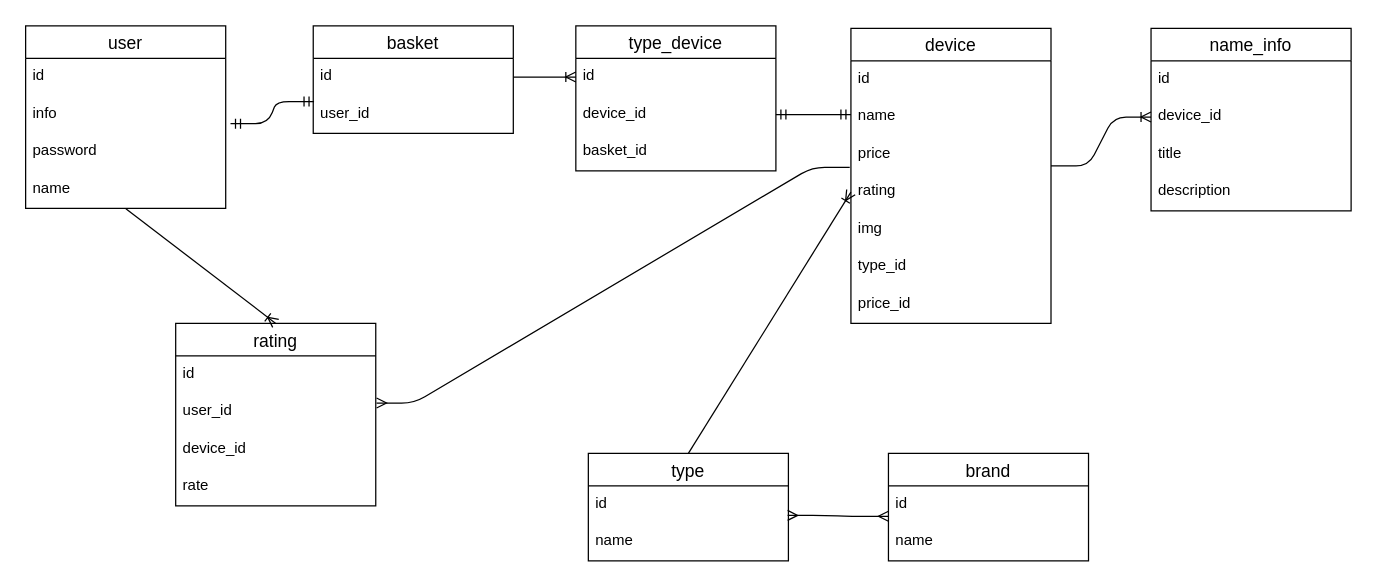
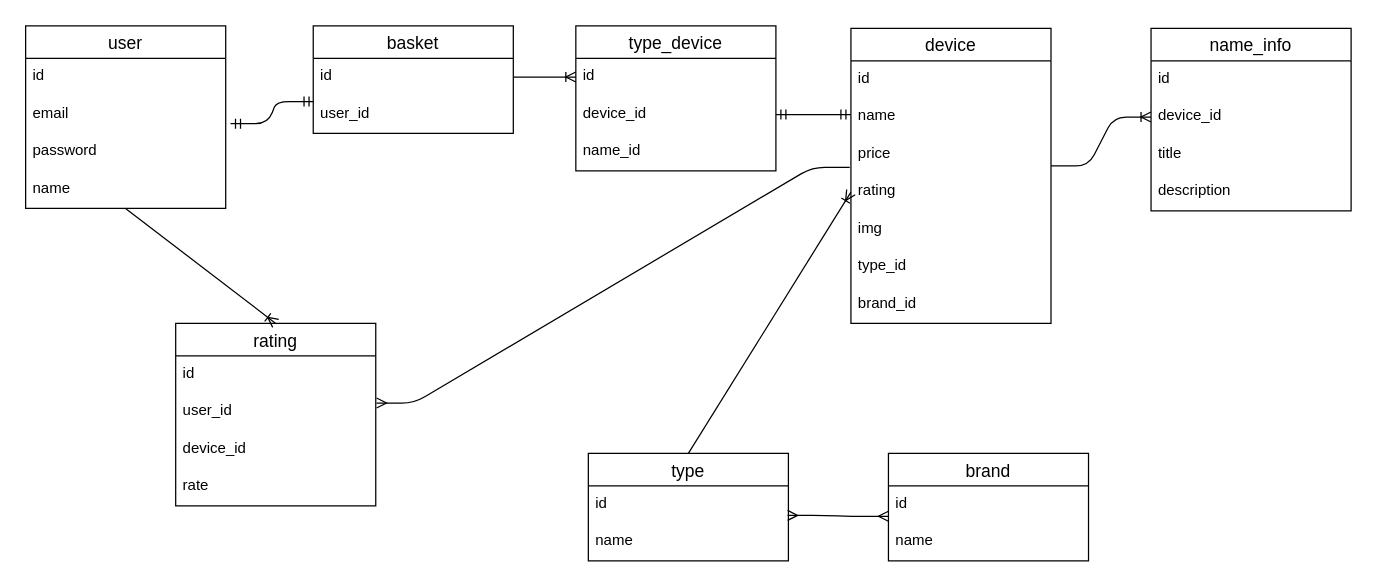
(47, 113) -> (50, 113)
(618, 150) -> (610, 150)
(887, 303) -> (889, 303)
